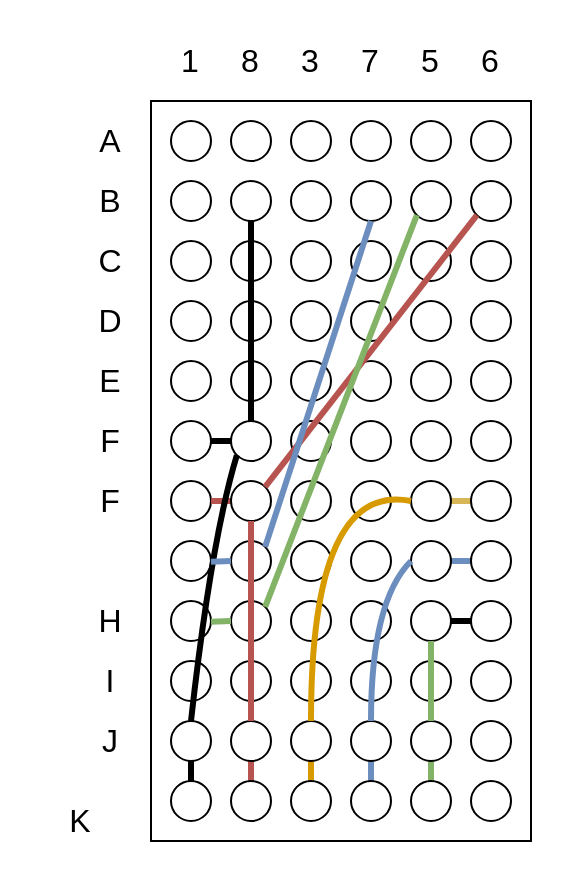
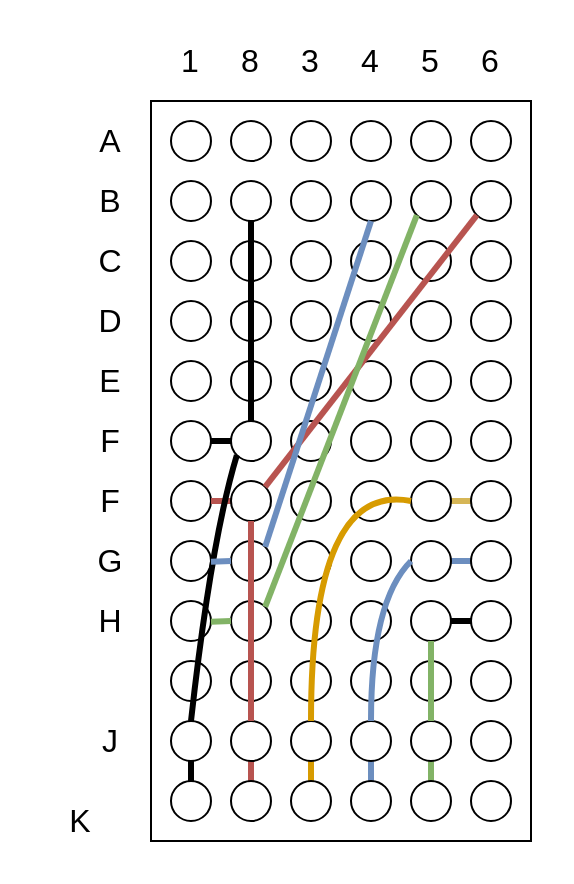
(371, 61) -> (371, 61)
none -> (111, 561)
(111, 681) -> none
